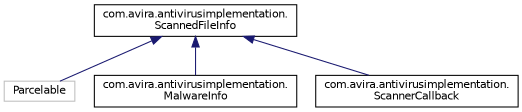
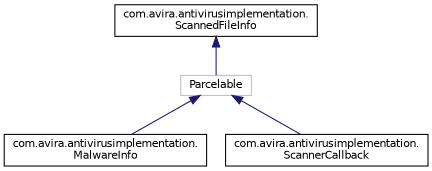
(311, 57) -> (271, 118)
(196, 61) -> (161, 118)
